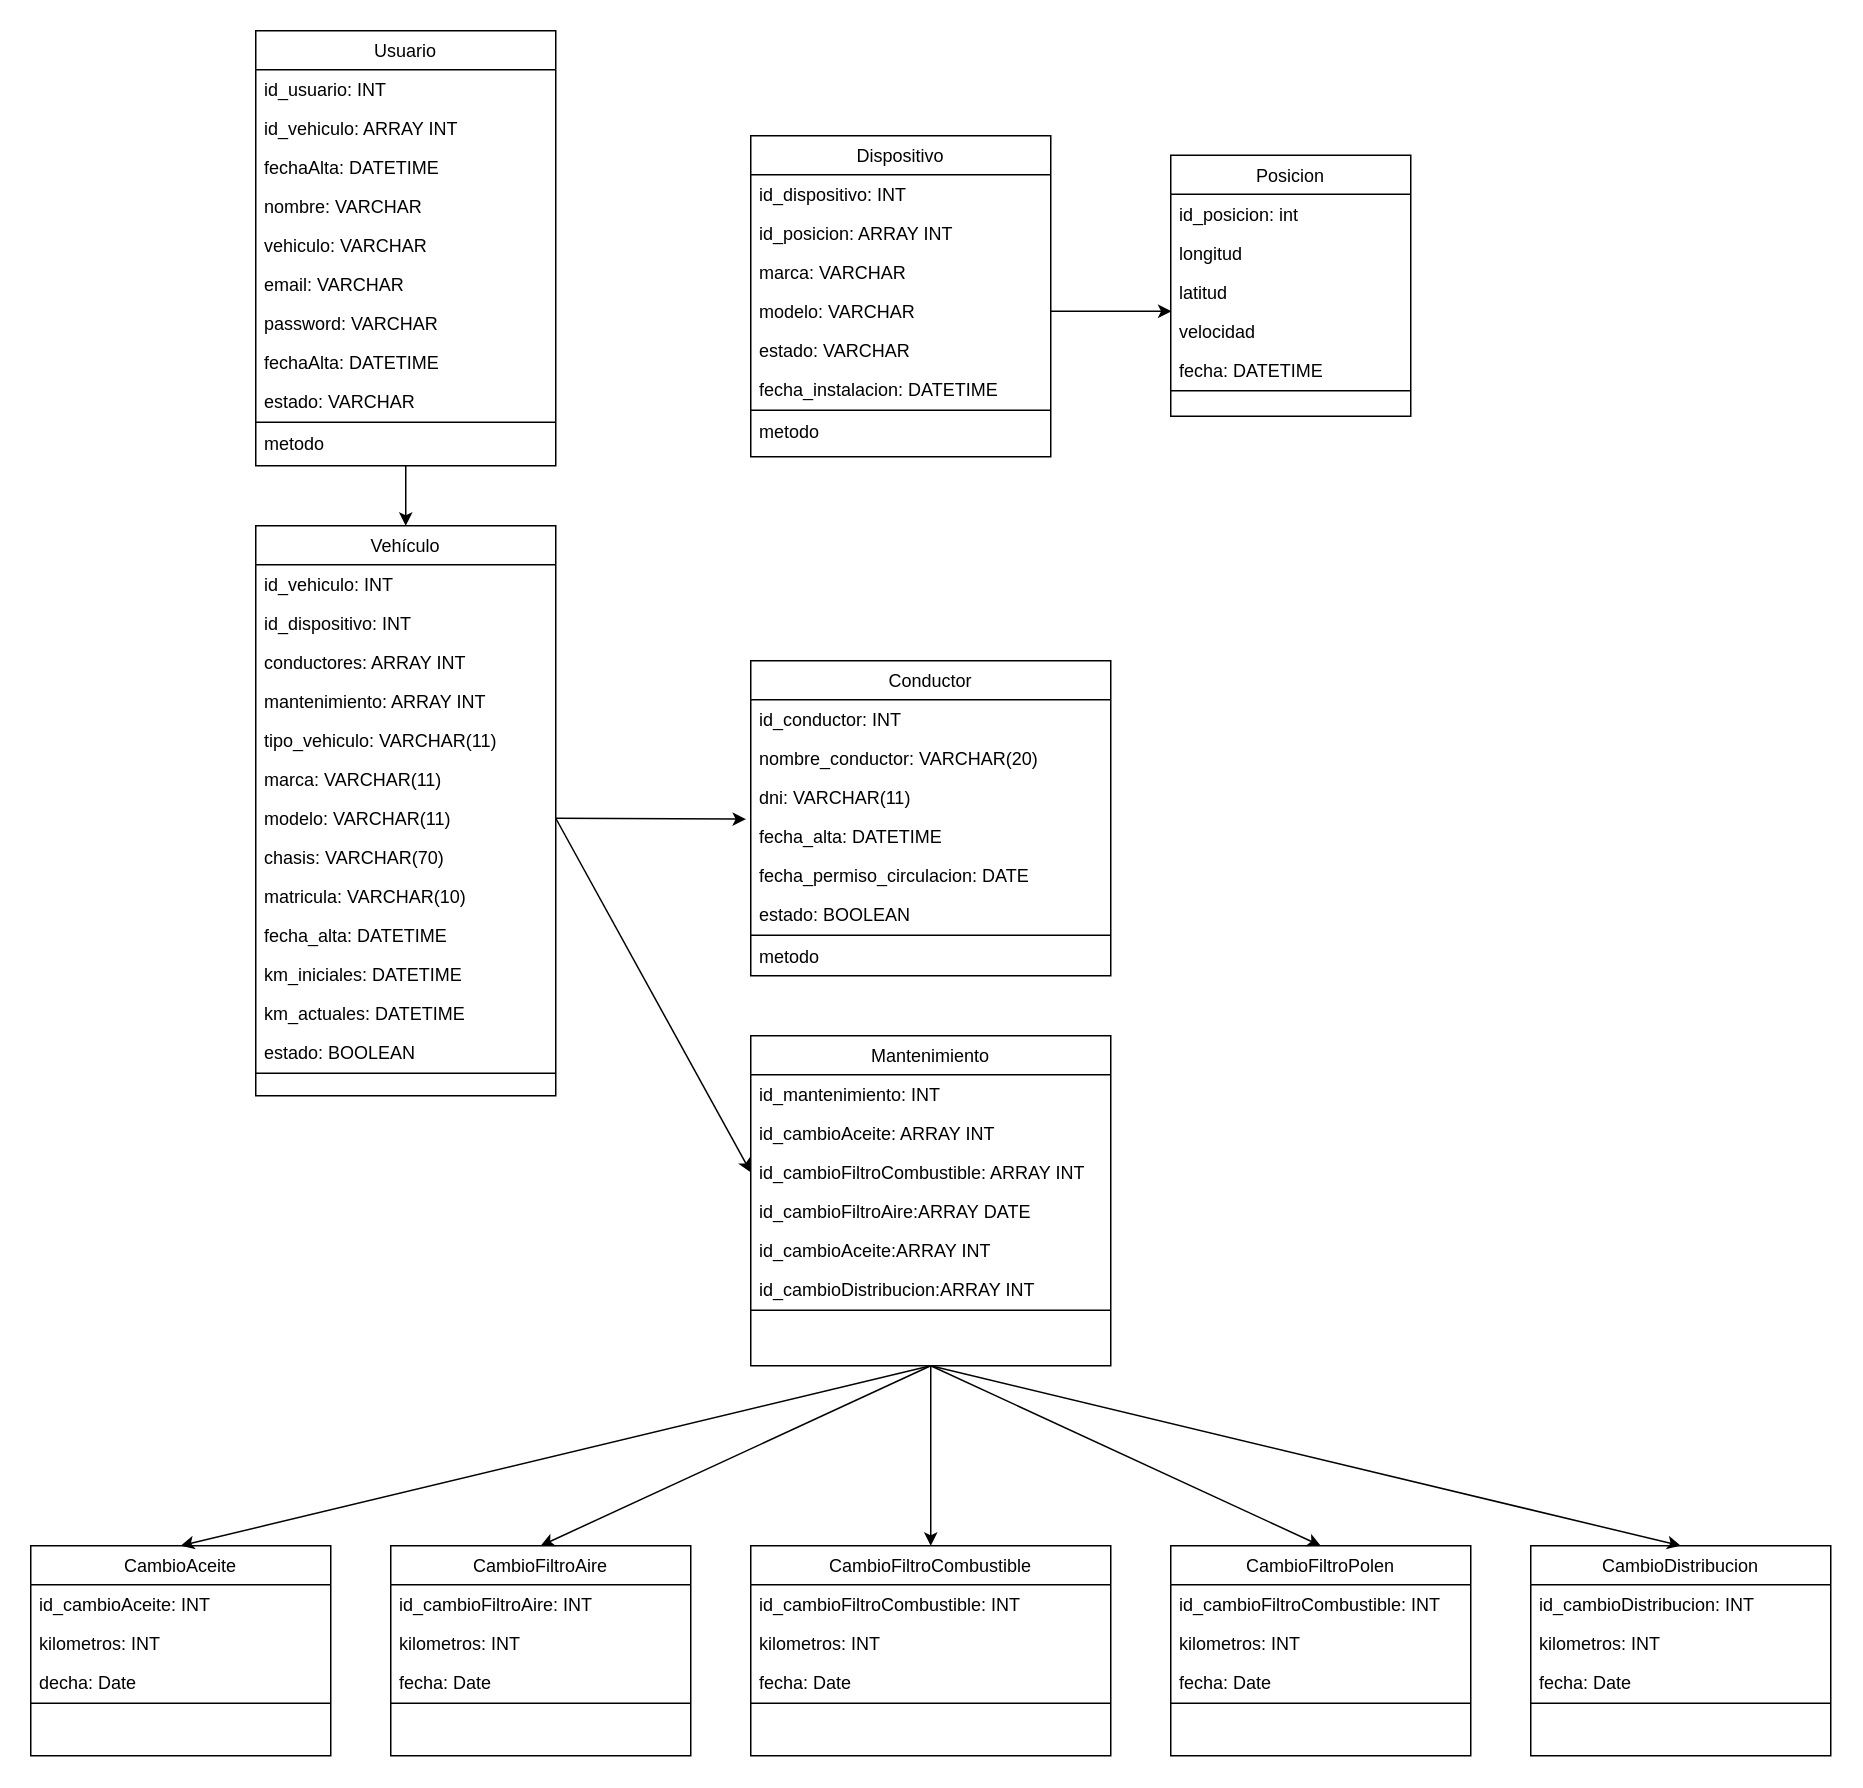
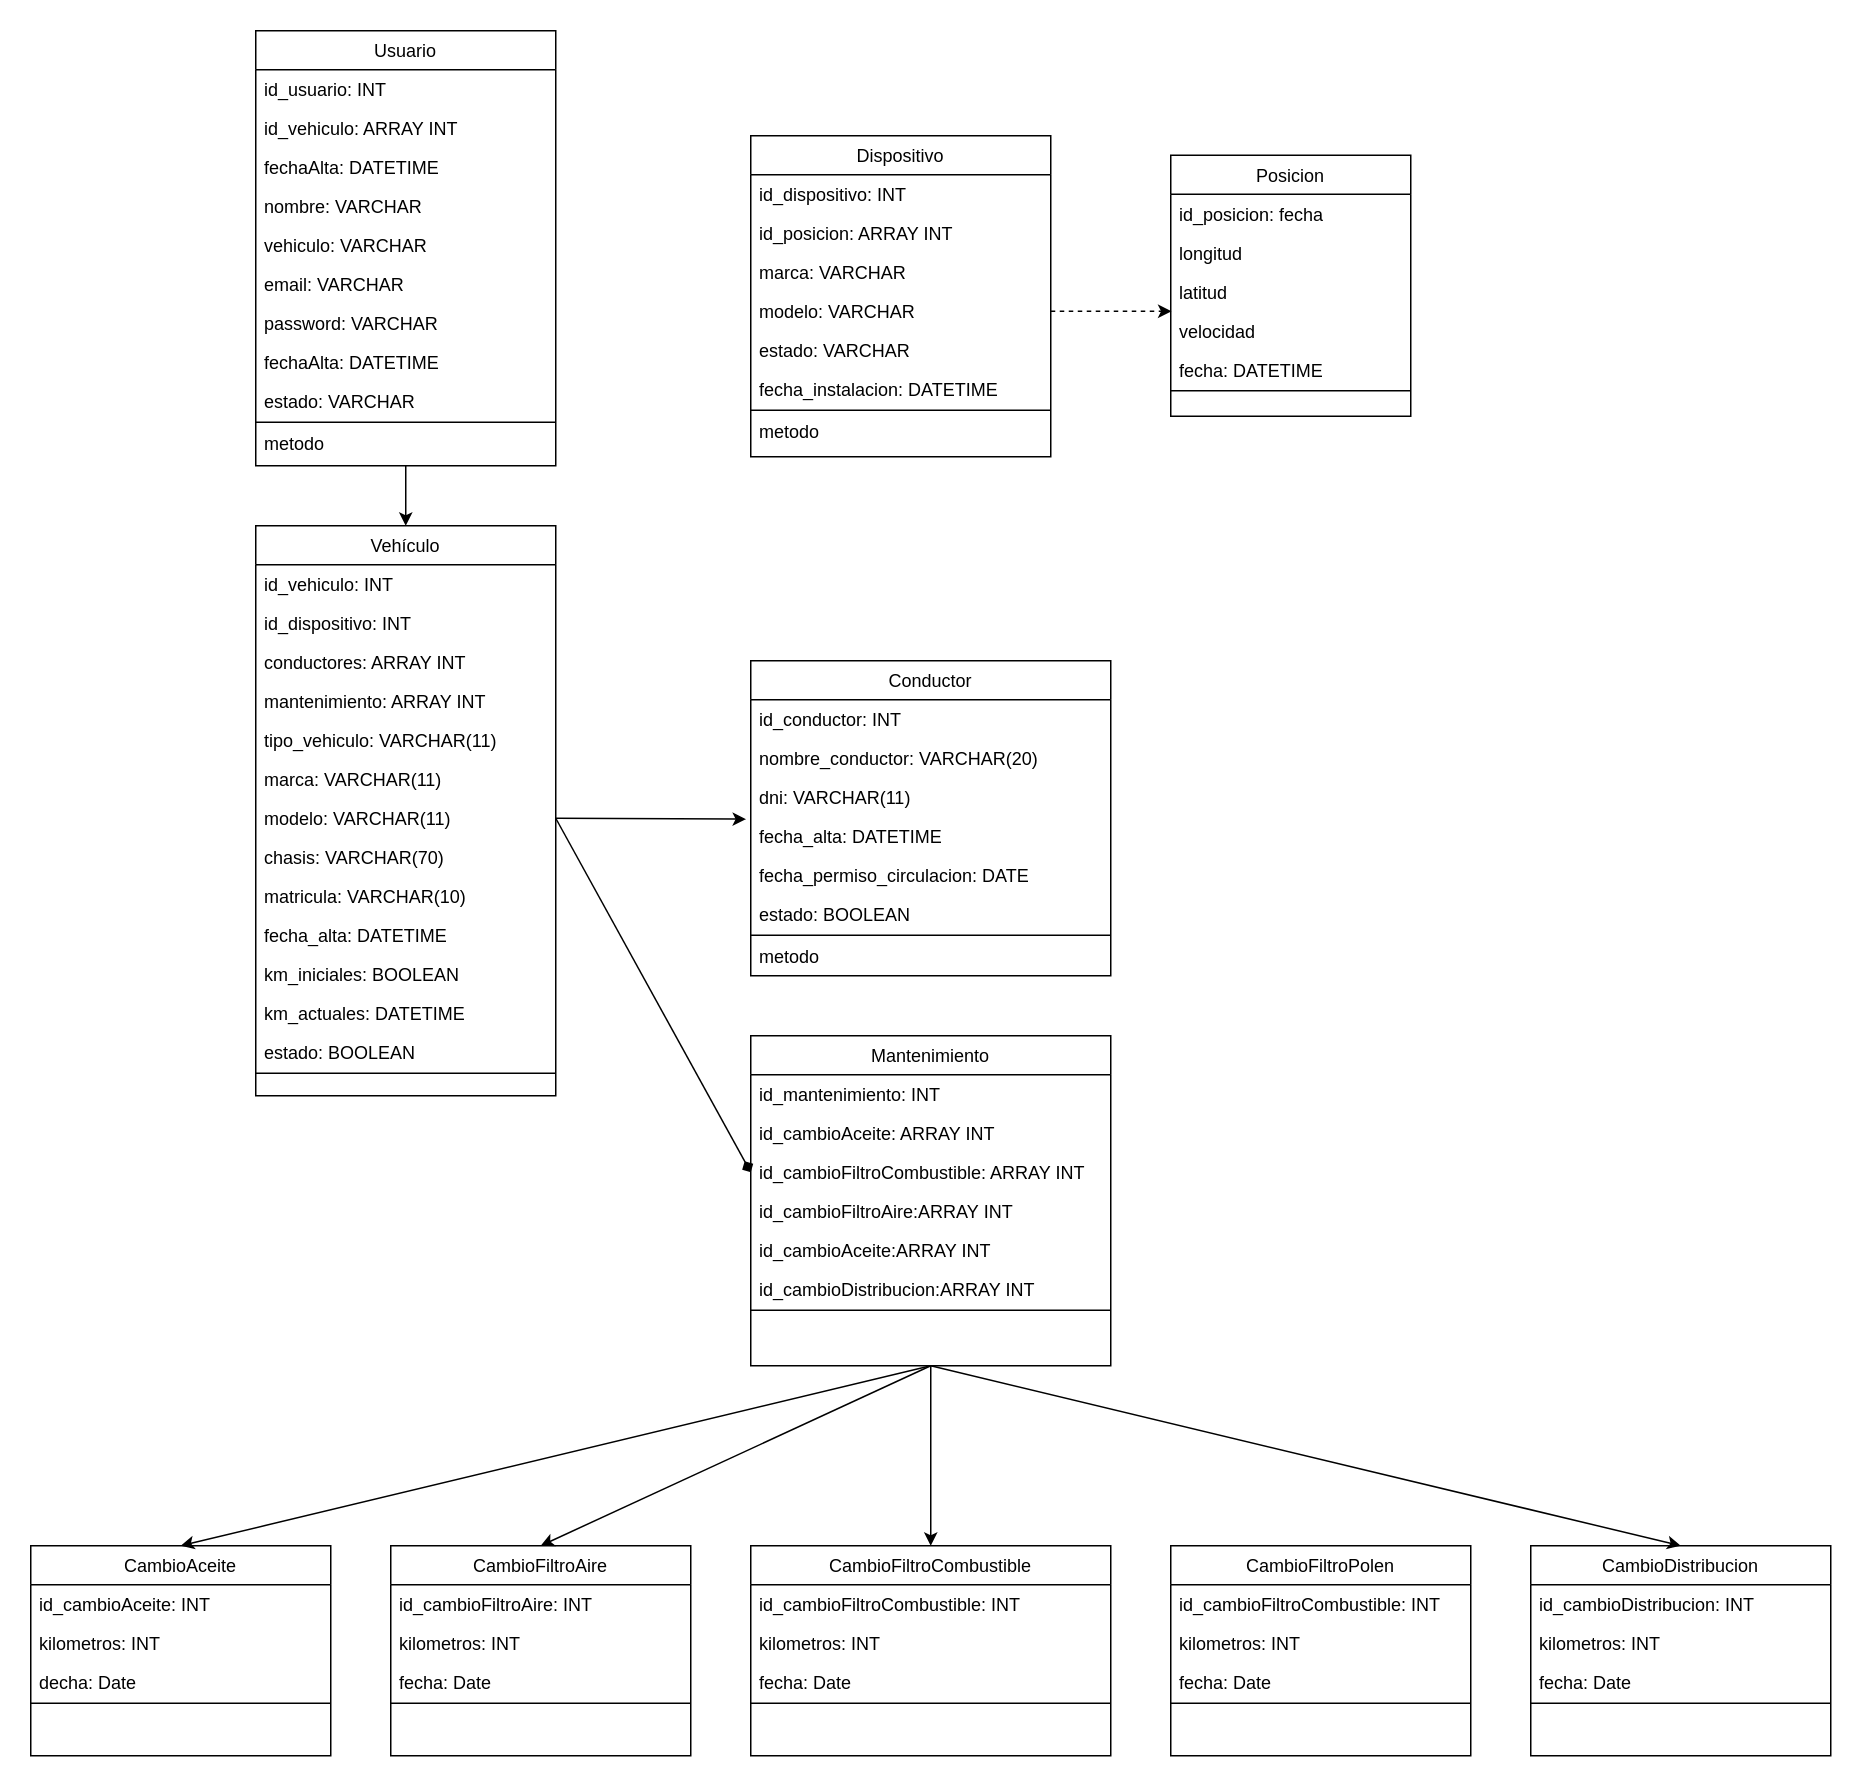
(1246, 215) -> (1258, 215)
(1106, 311) -> (1106, 311)
(361, 975) -> (356, 975)
(745, 1162) -> (745, 1161)
(896, 1212) -> (891, 1212)
(1125, 1455) -> none
